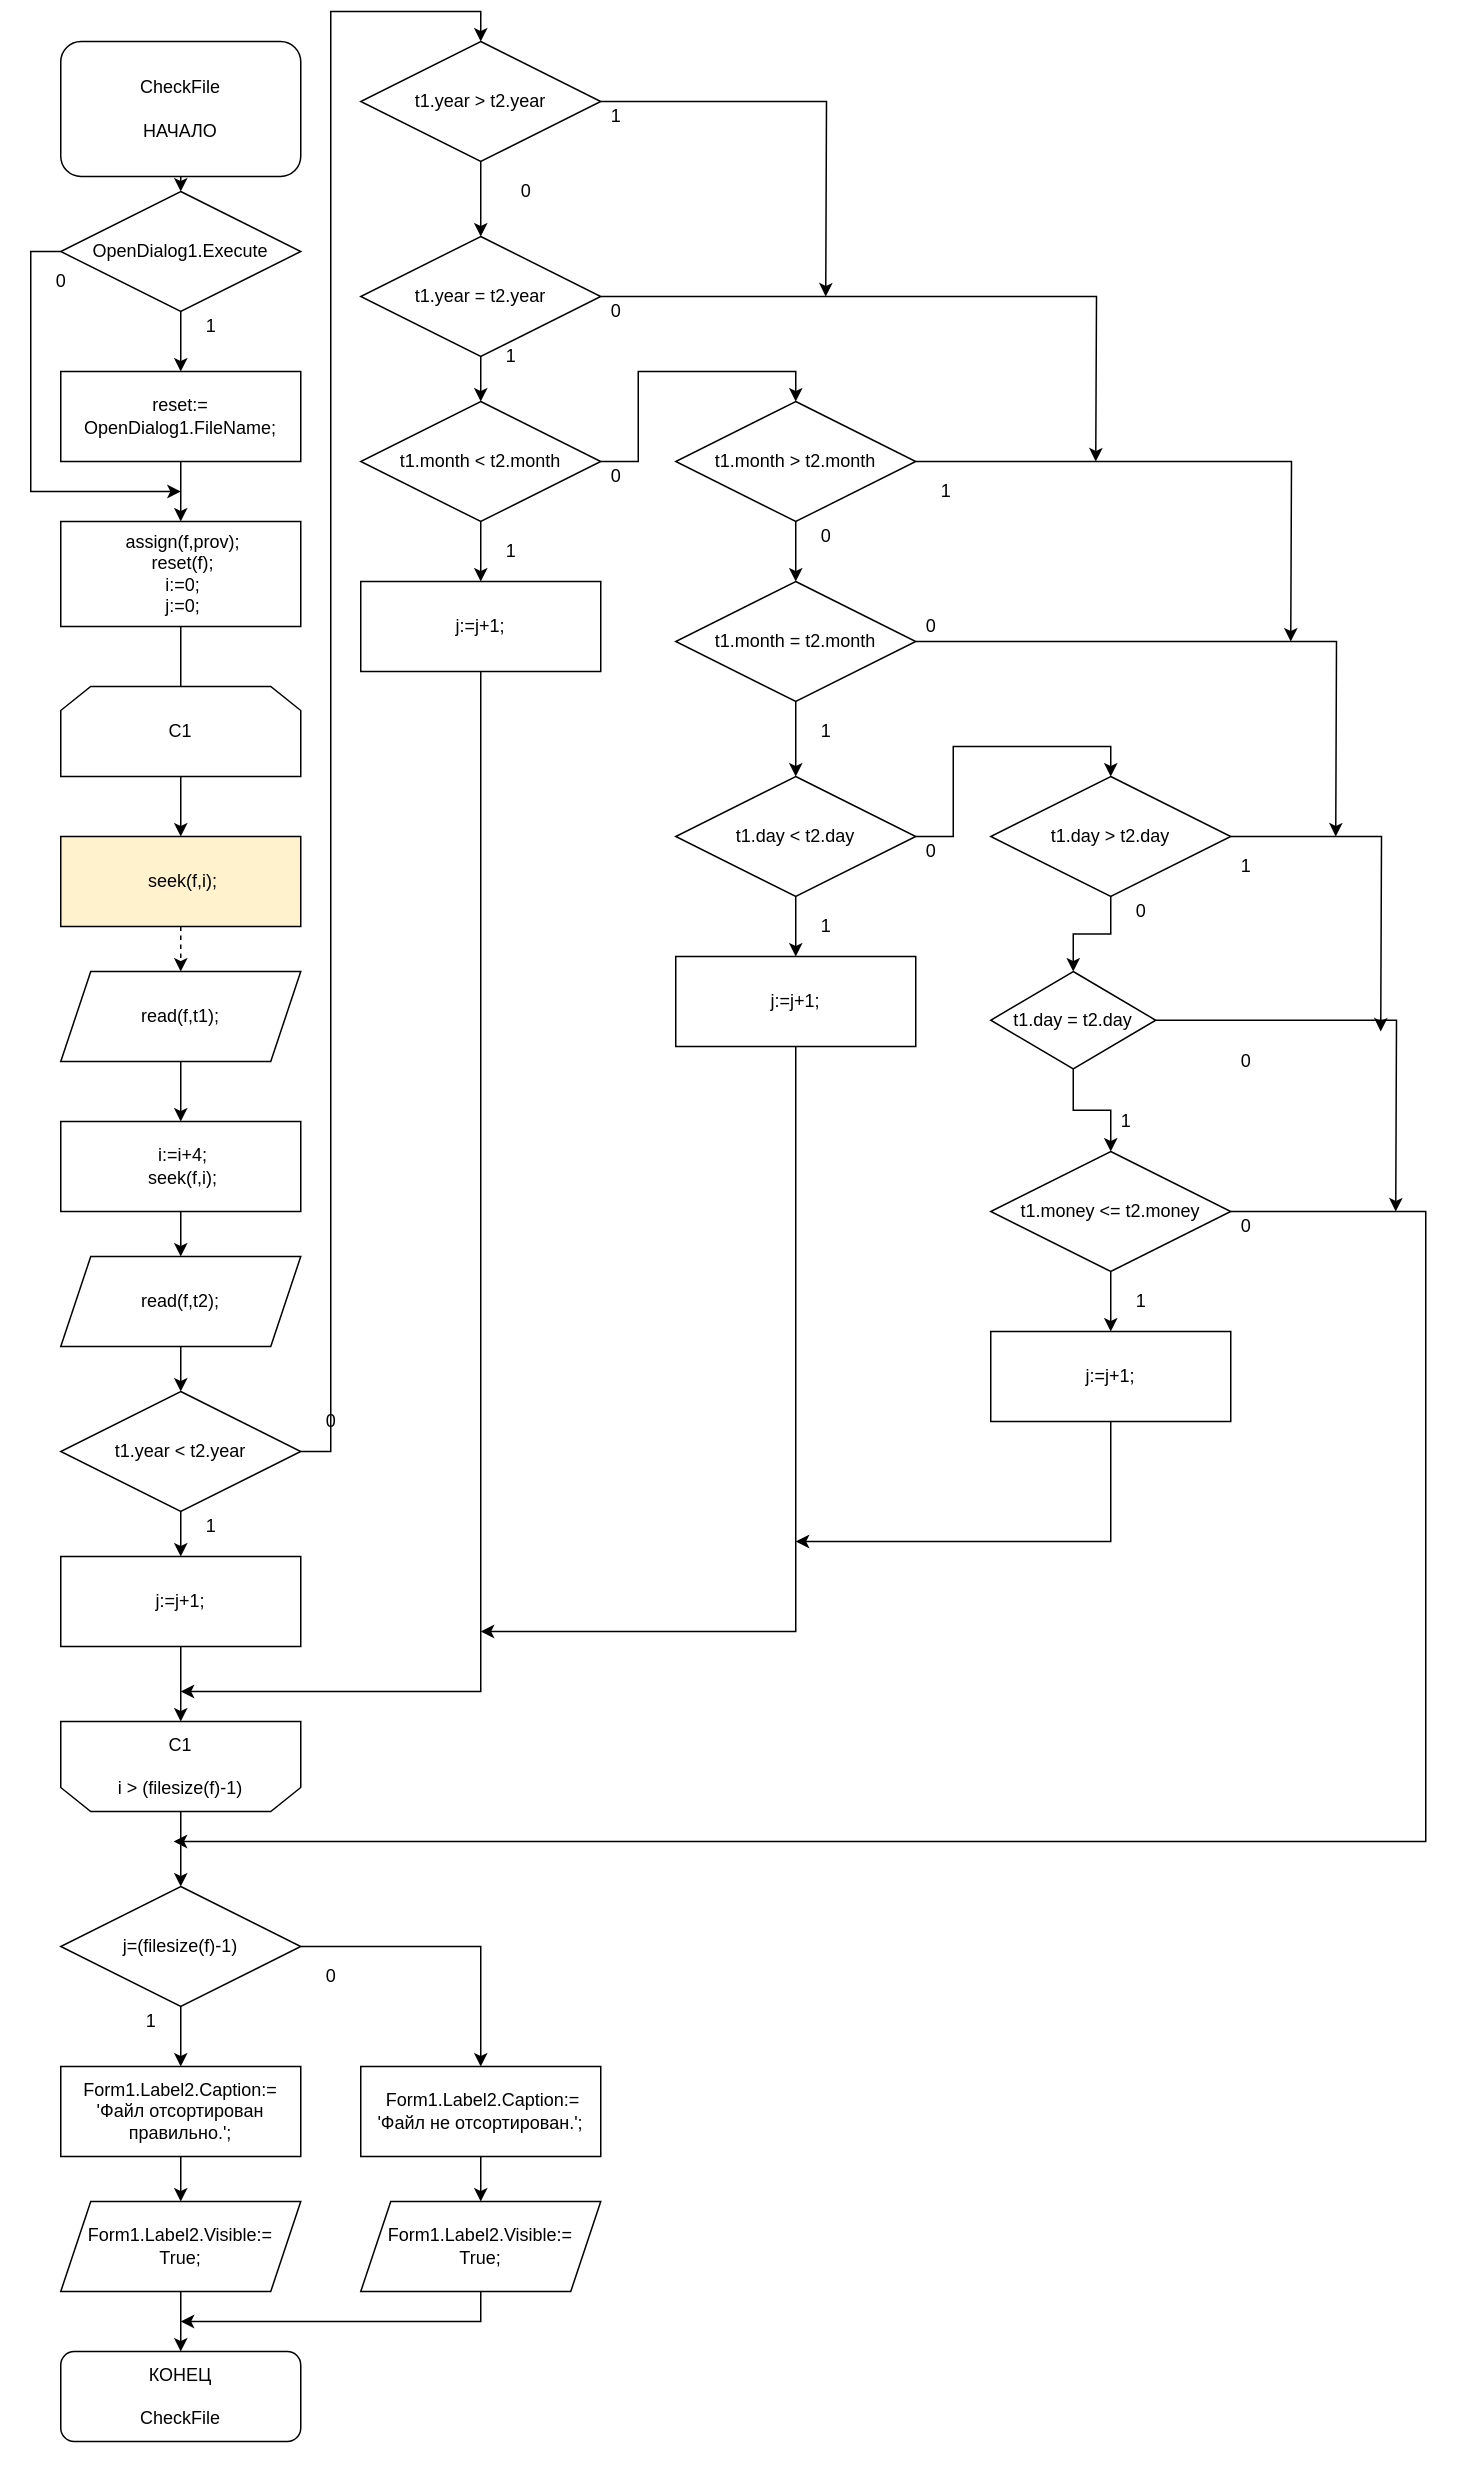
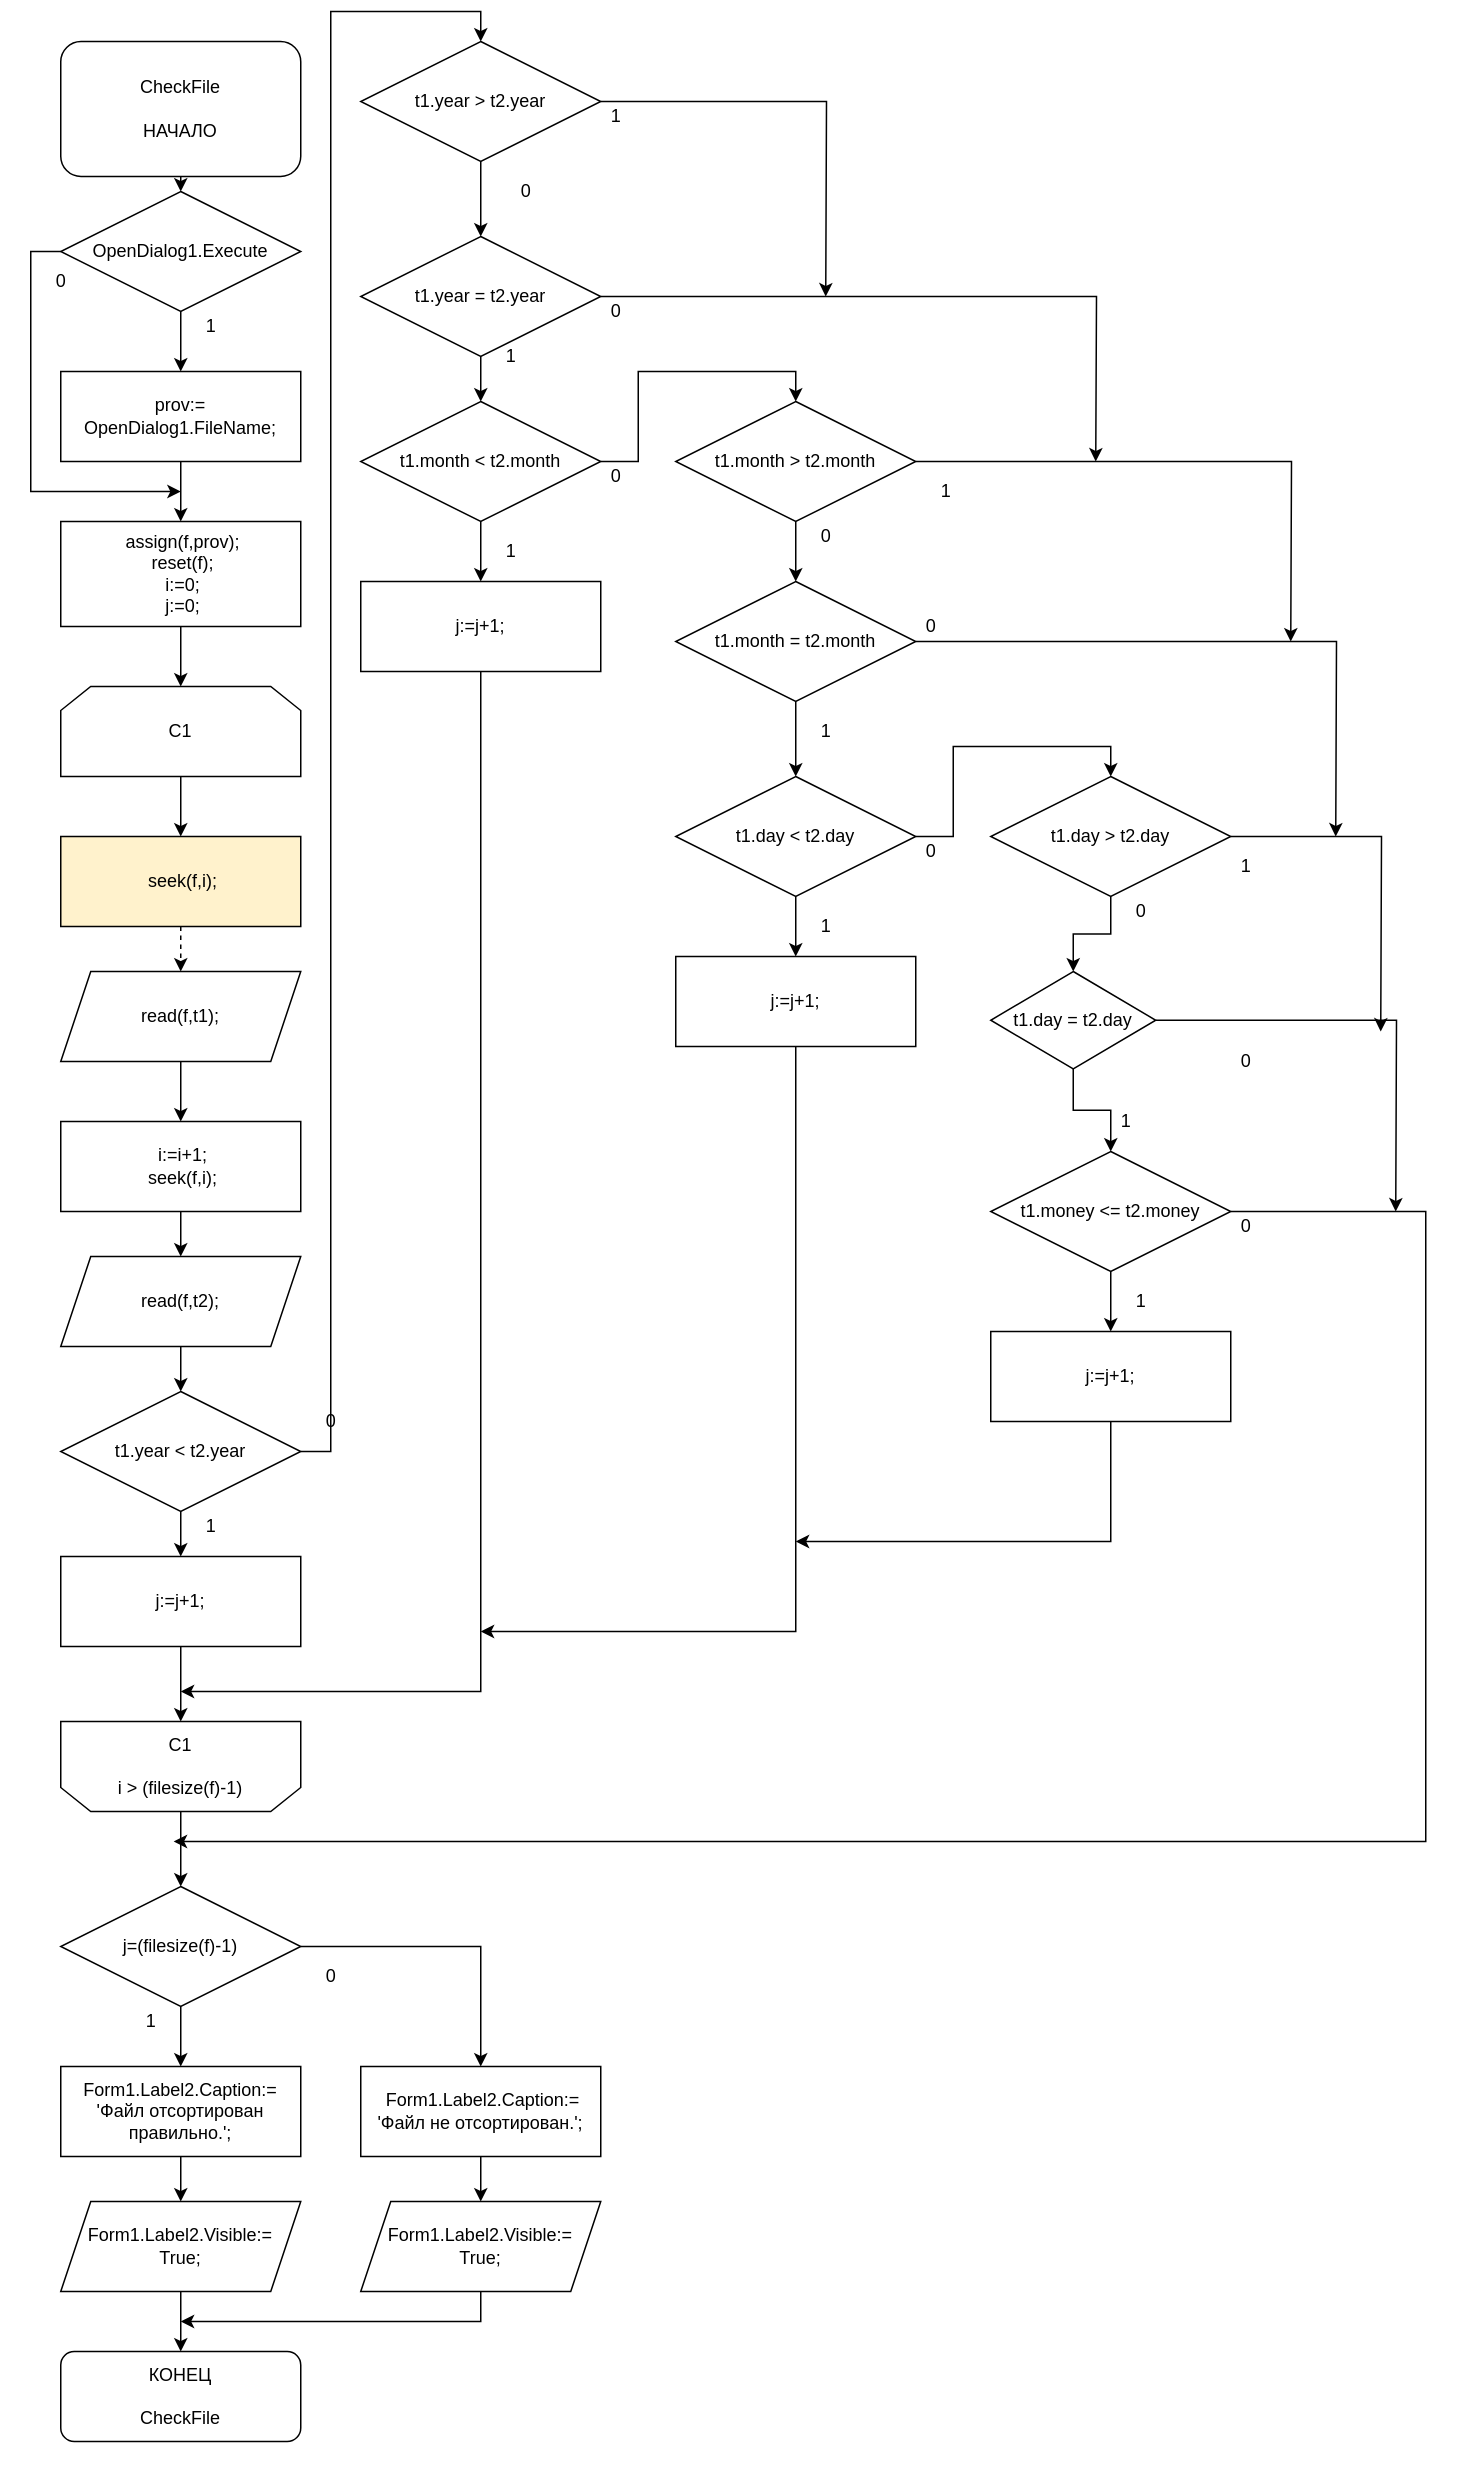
(181, 416) -> (181, 416)
(181, 679) -> (181, 675)
(181, 1166) -> (181, 1166)
